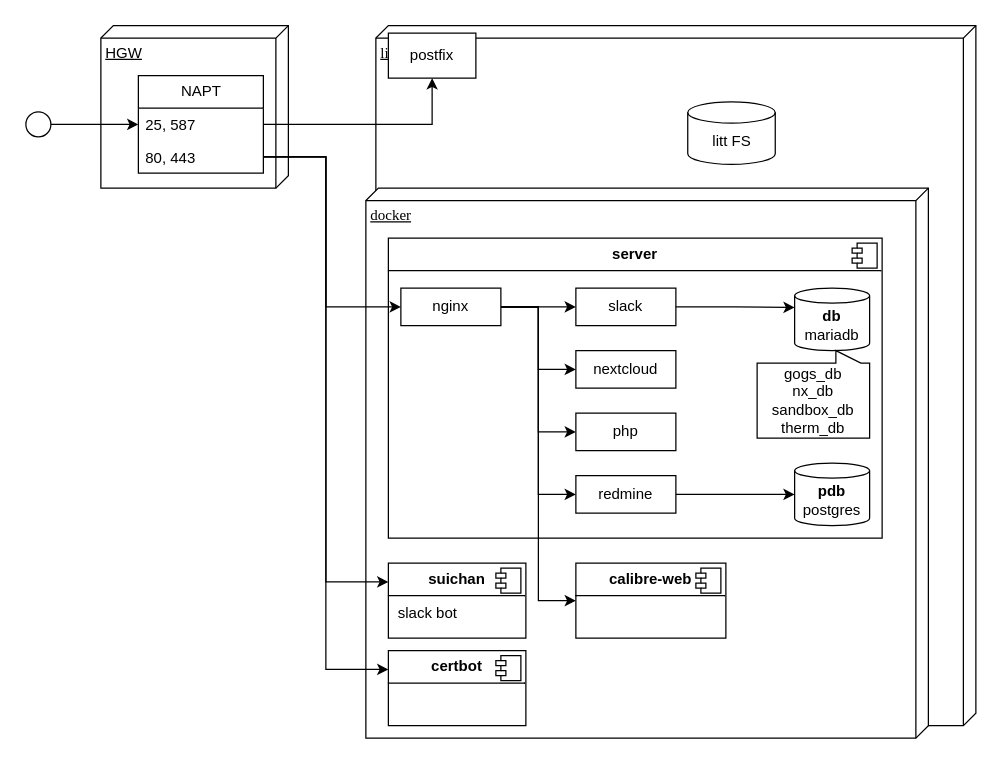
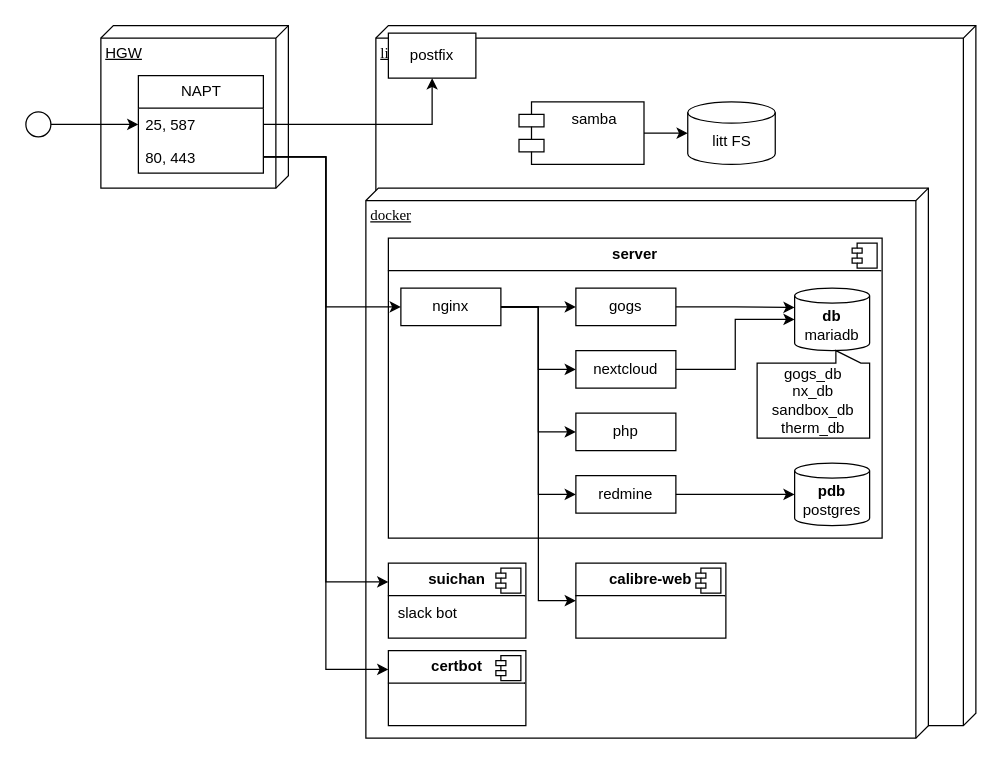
none -> (581, 133)
none -> (661, 133)
(626, 307) -> (626, 307)
none -> (735, 348)
